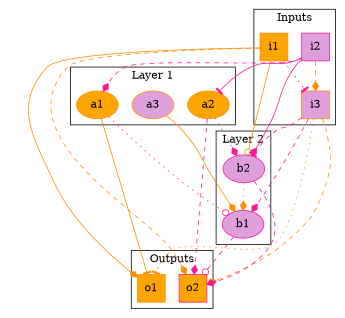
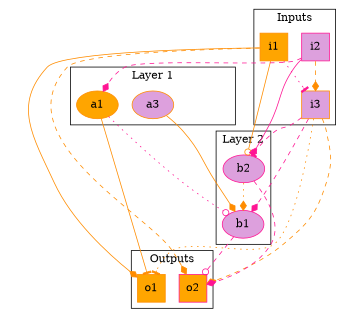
(208, 105) -> none
